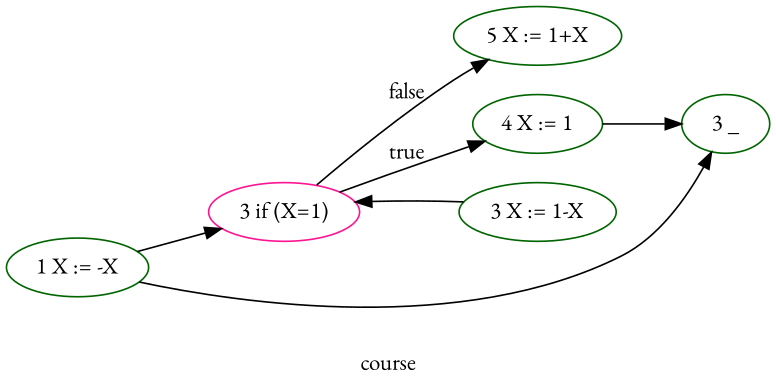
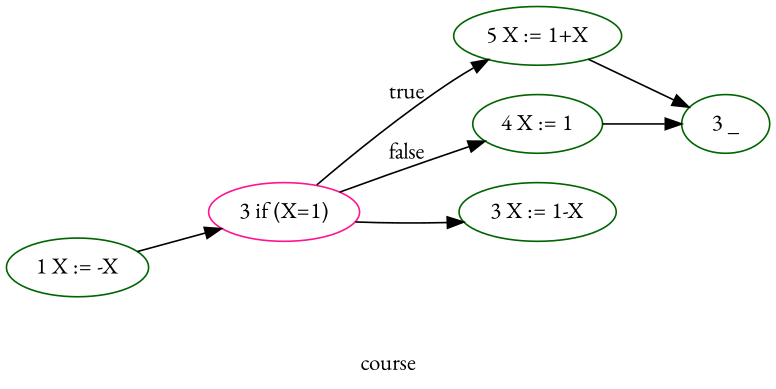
(407, 92) -> (407, 92)
(407, 152) -> (407, 152)
(418, 201) -> (401, 223)
(444, 303) -> (631, 80)
